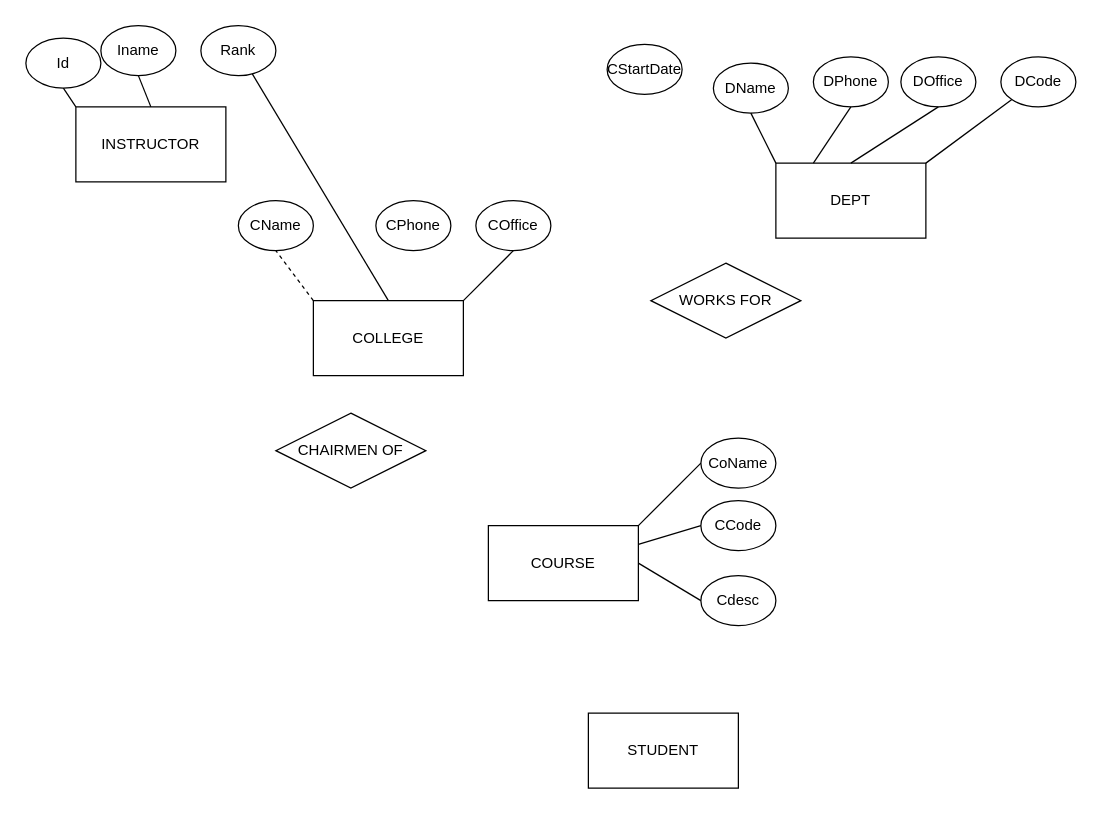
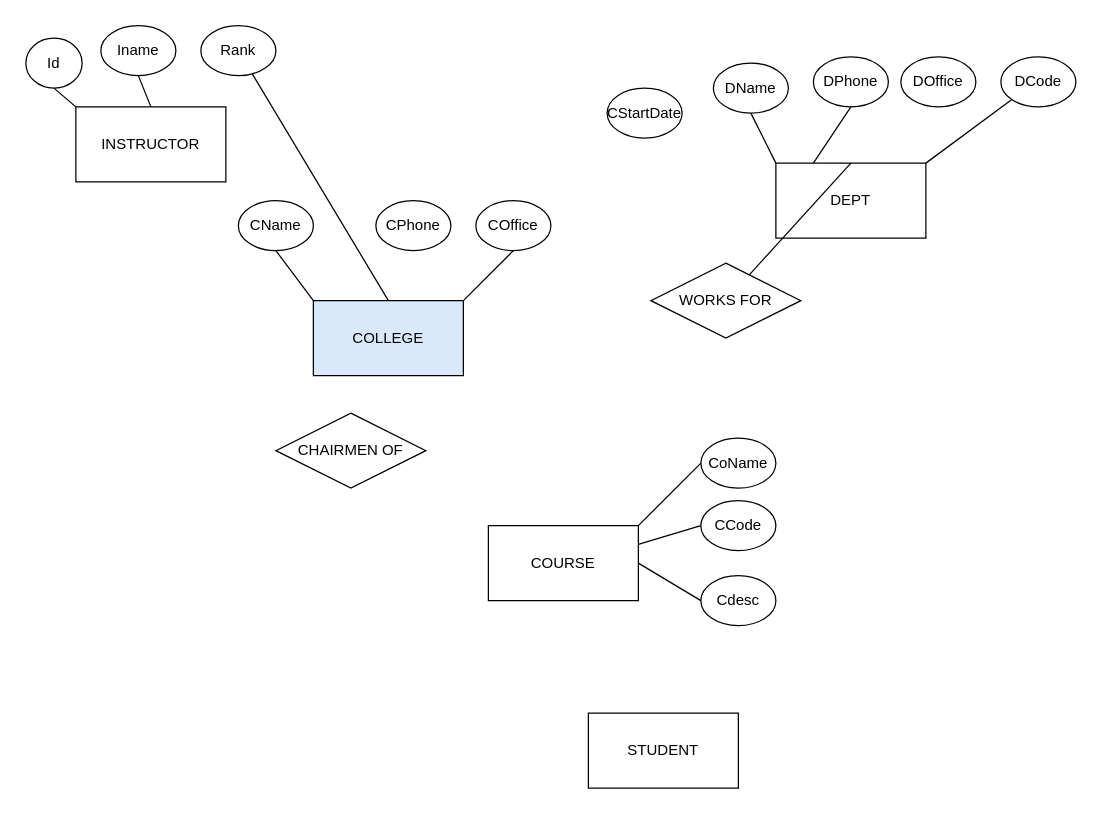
(63, 63) -> (54, 63)
(644, 69) -> (644, 113)
(894, 135) -> (800, 219)
(294, 275) -> (294, 275)
(388, 338) -> (388, 338)
